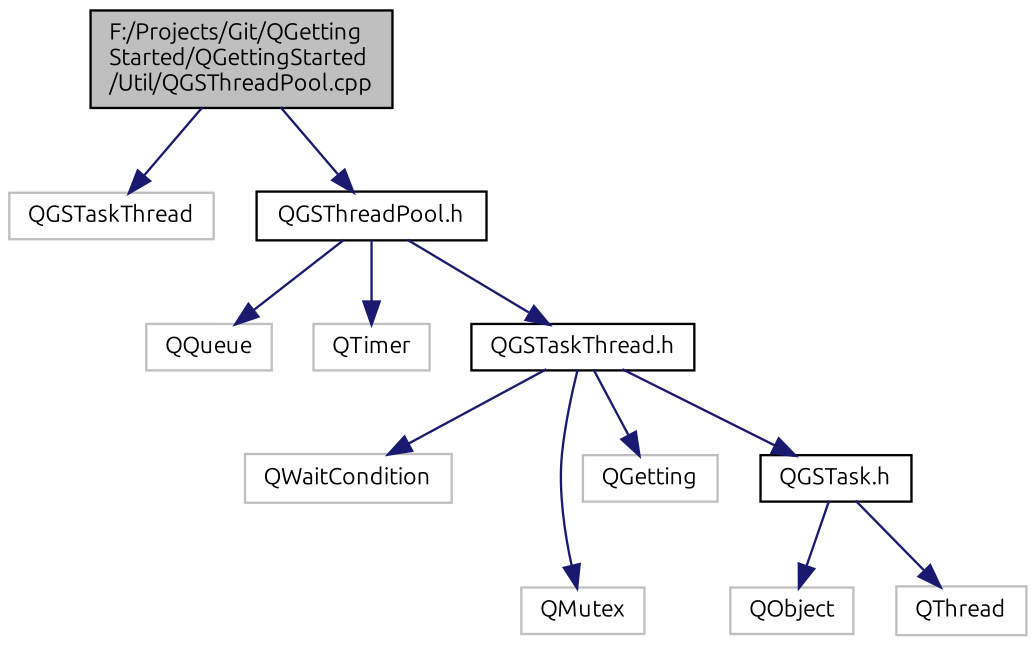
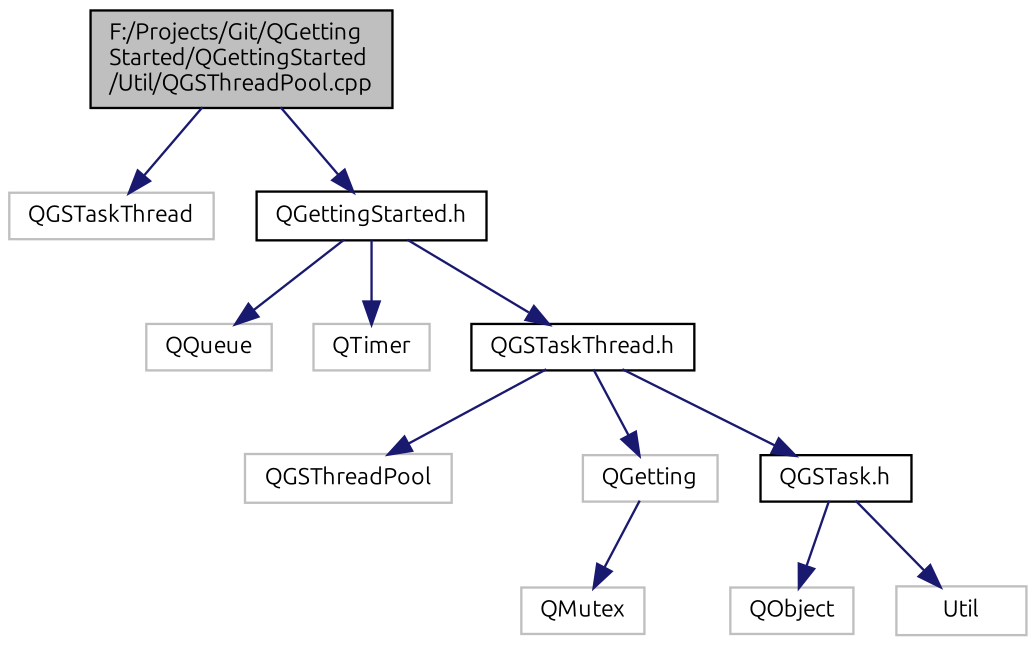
(372, 216) -> (372, 216)
(561, 467) -> (622, 534)
(348, 478) -> (348, 478)
(961, 611) -> (961, 611)
